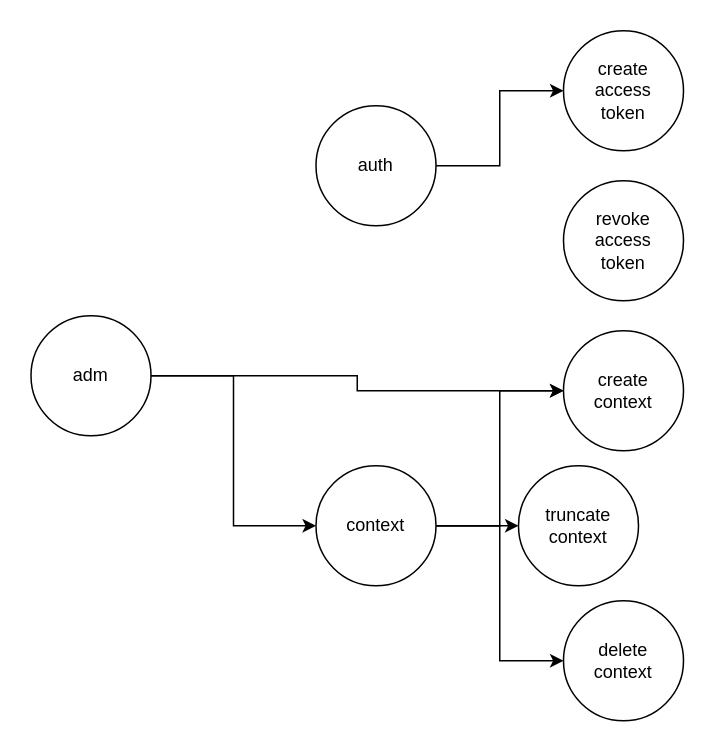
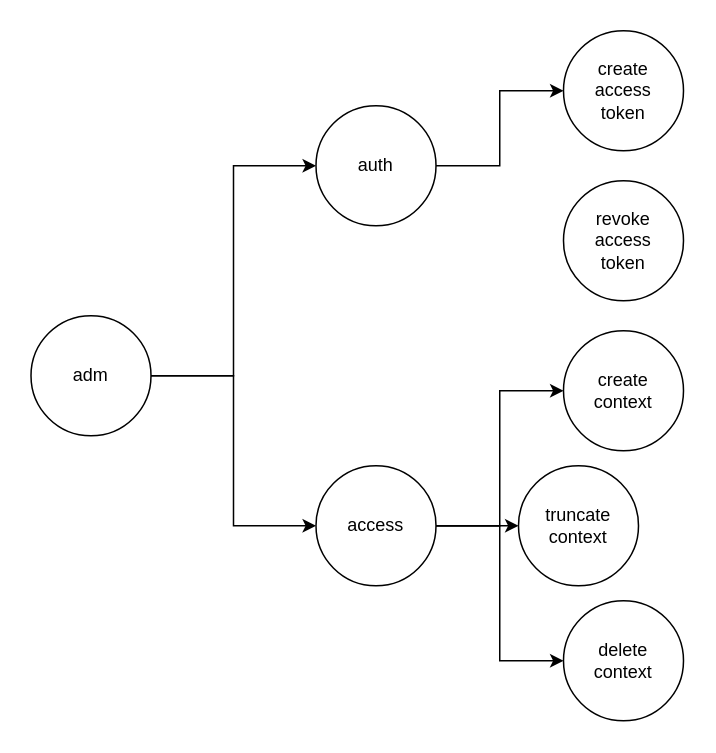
(358, 391) -> (233, 234)
(376, 526) -> (376, 526)
